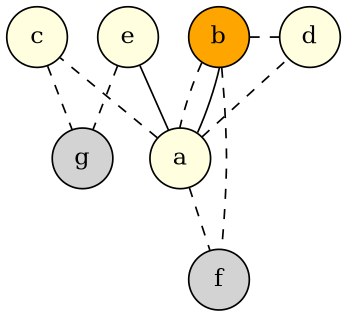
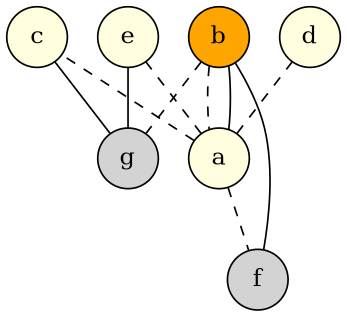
(264, 37) -> (180, 89)
(60, 98) -> (83, 98)
(154, 98) -> (180, 107)
(102, 106) -> (128, 110)
(227, 158) -> (269, 153)
